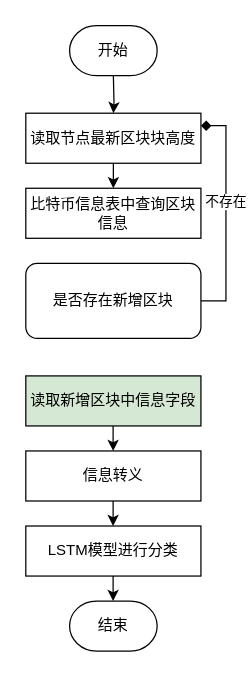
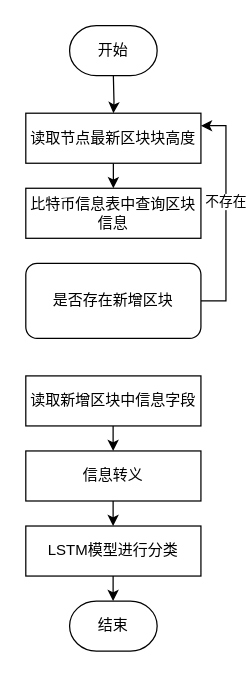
(211, 126) -> (211, 126)
(113, 401) -> (113, 401)
